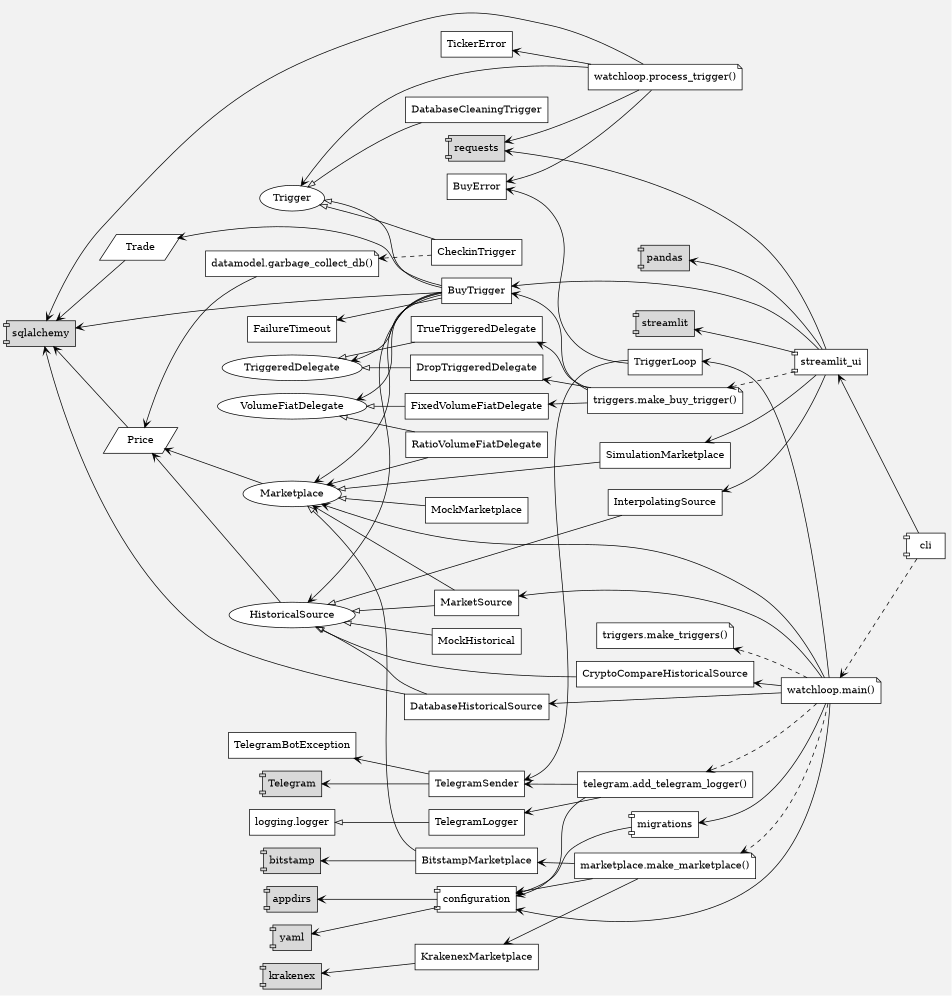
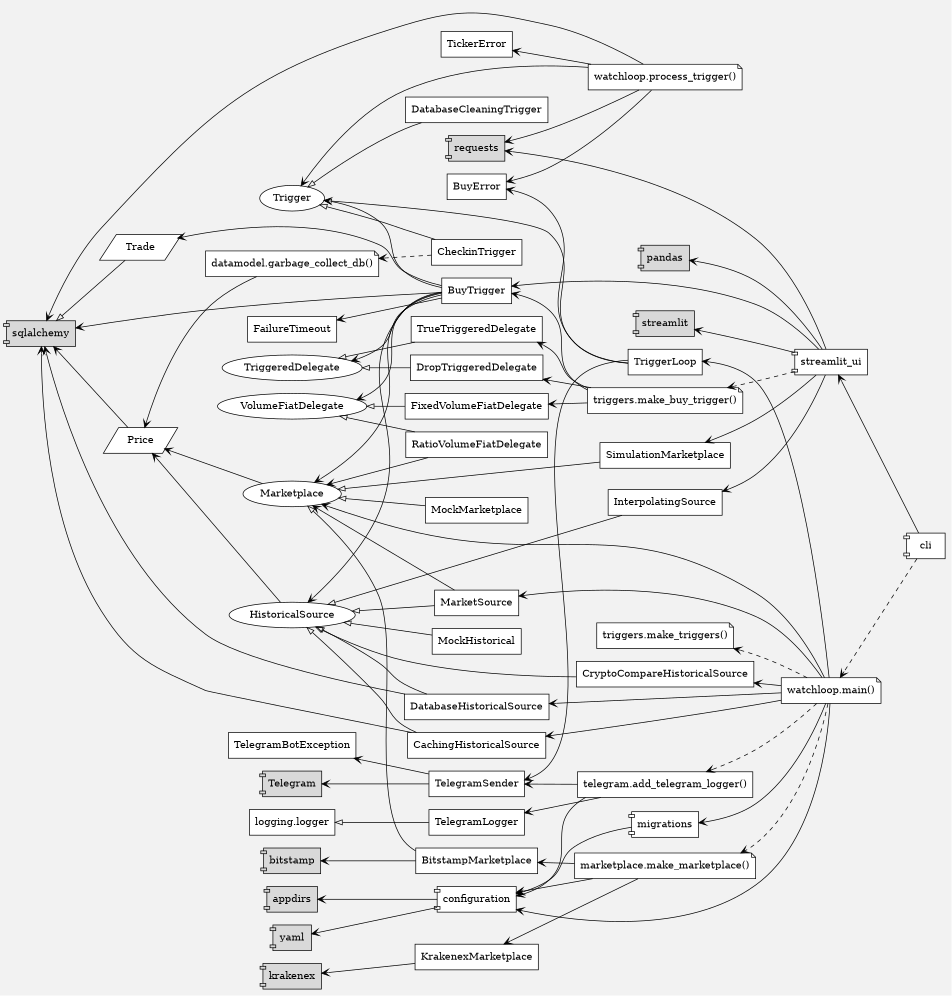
none -> (528, 225)
(94, 288) -> (94, 288)
none -> (477, 745)
